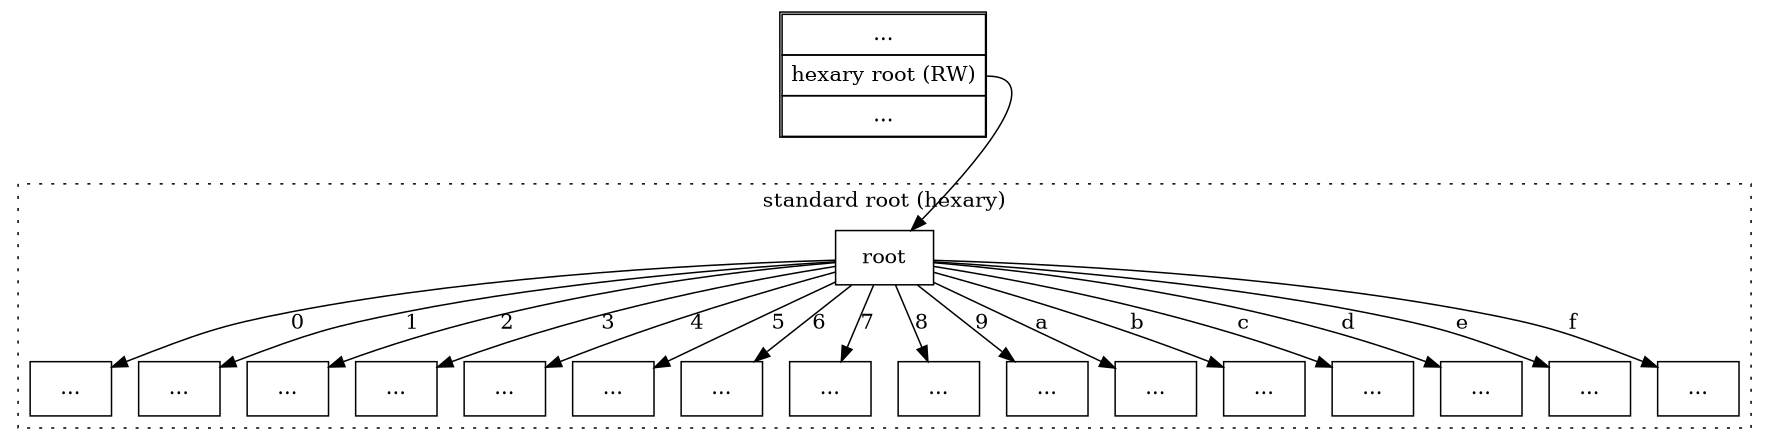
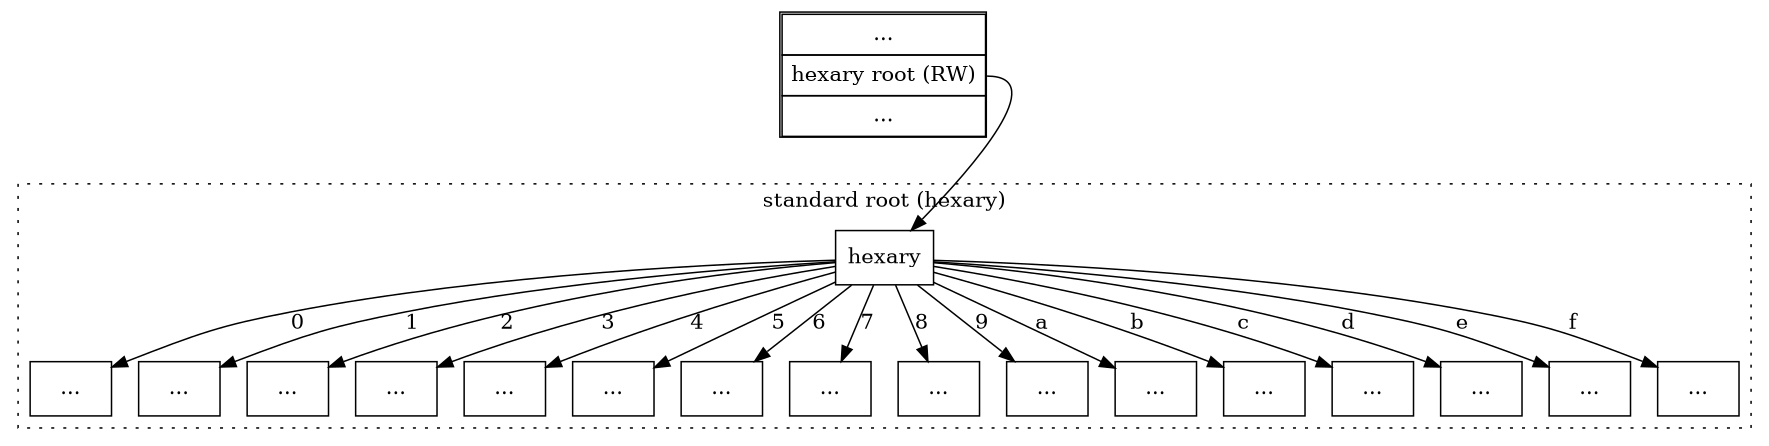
(885, 258) -> (885, 258)
